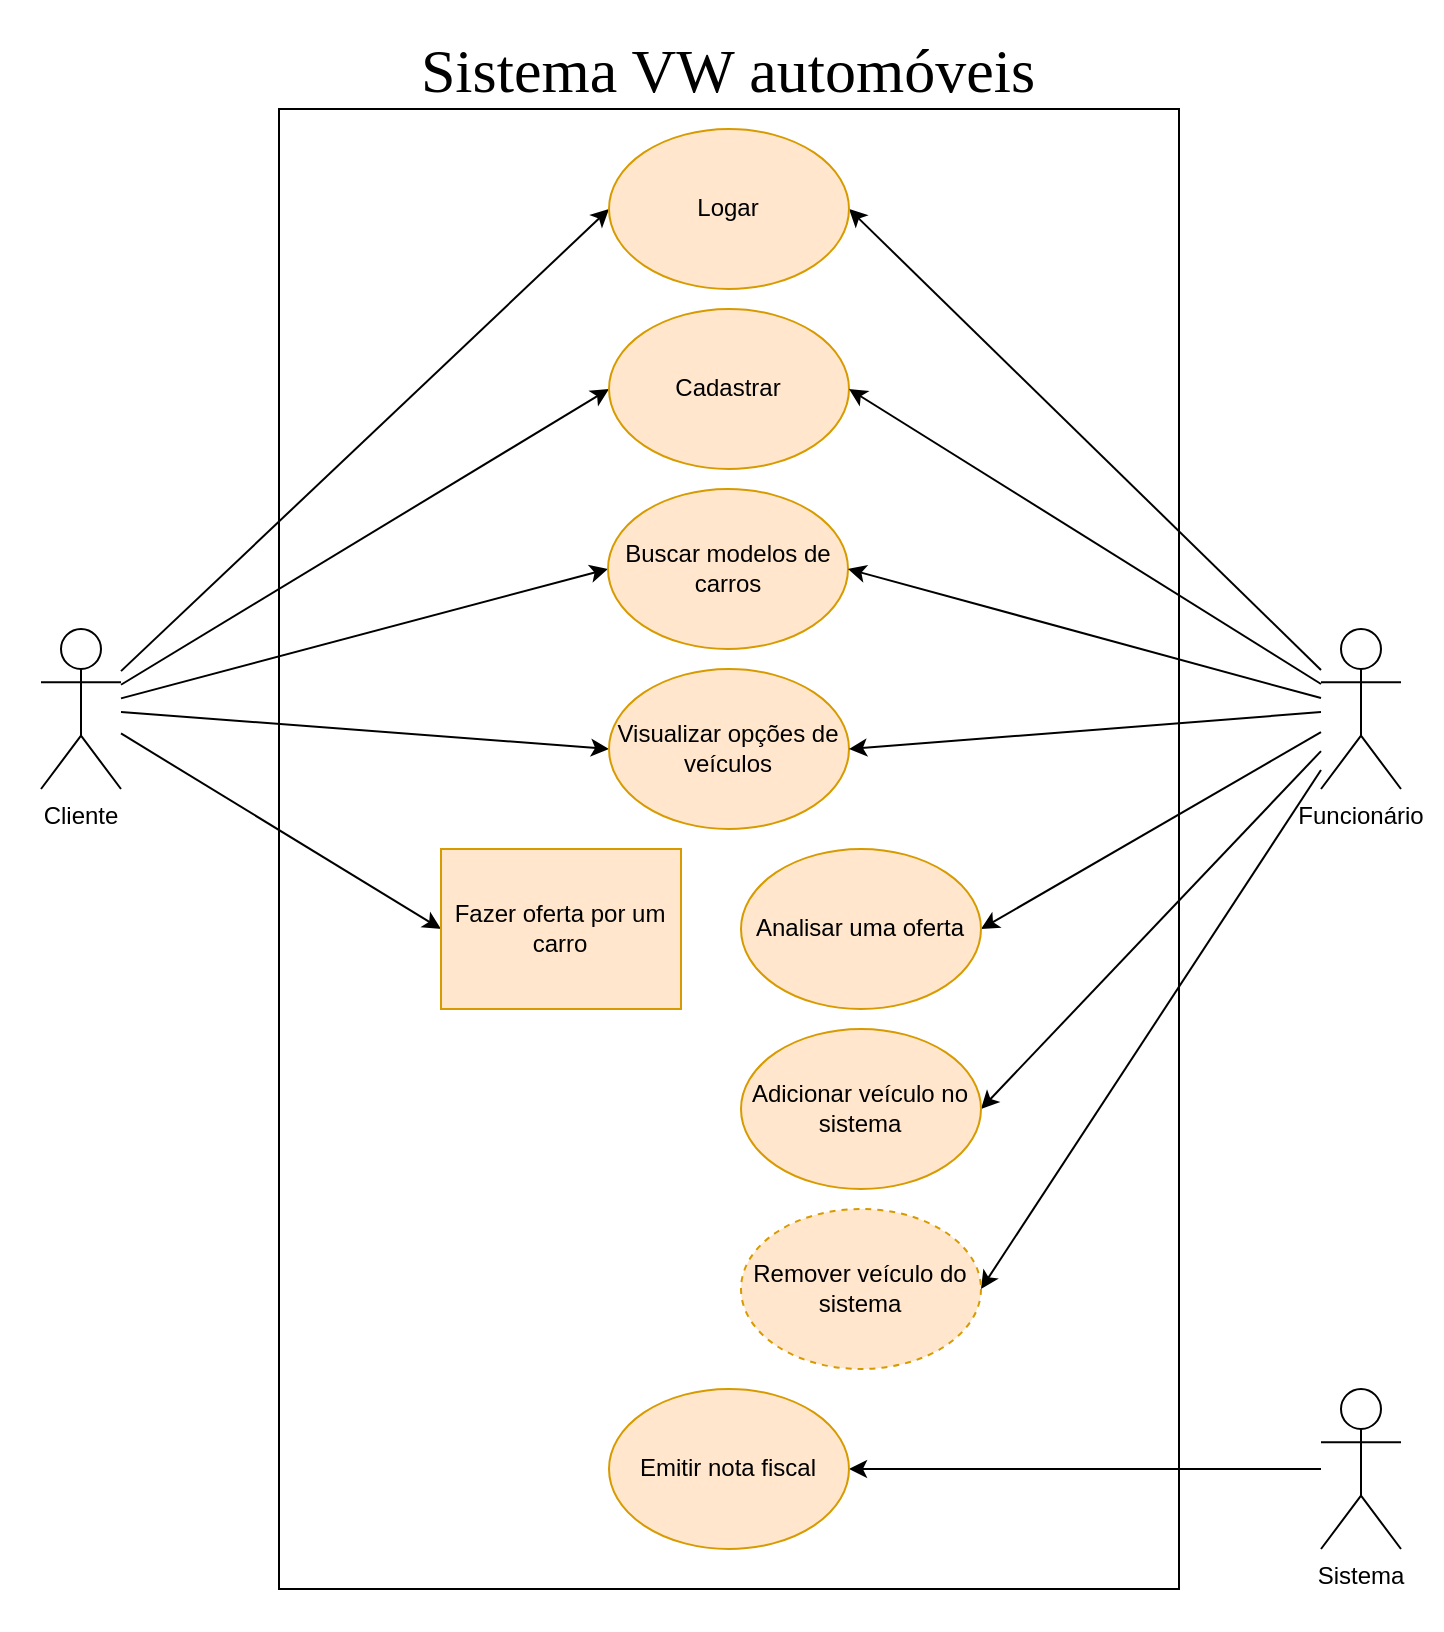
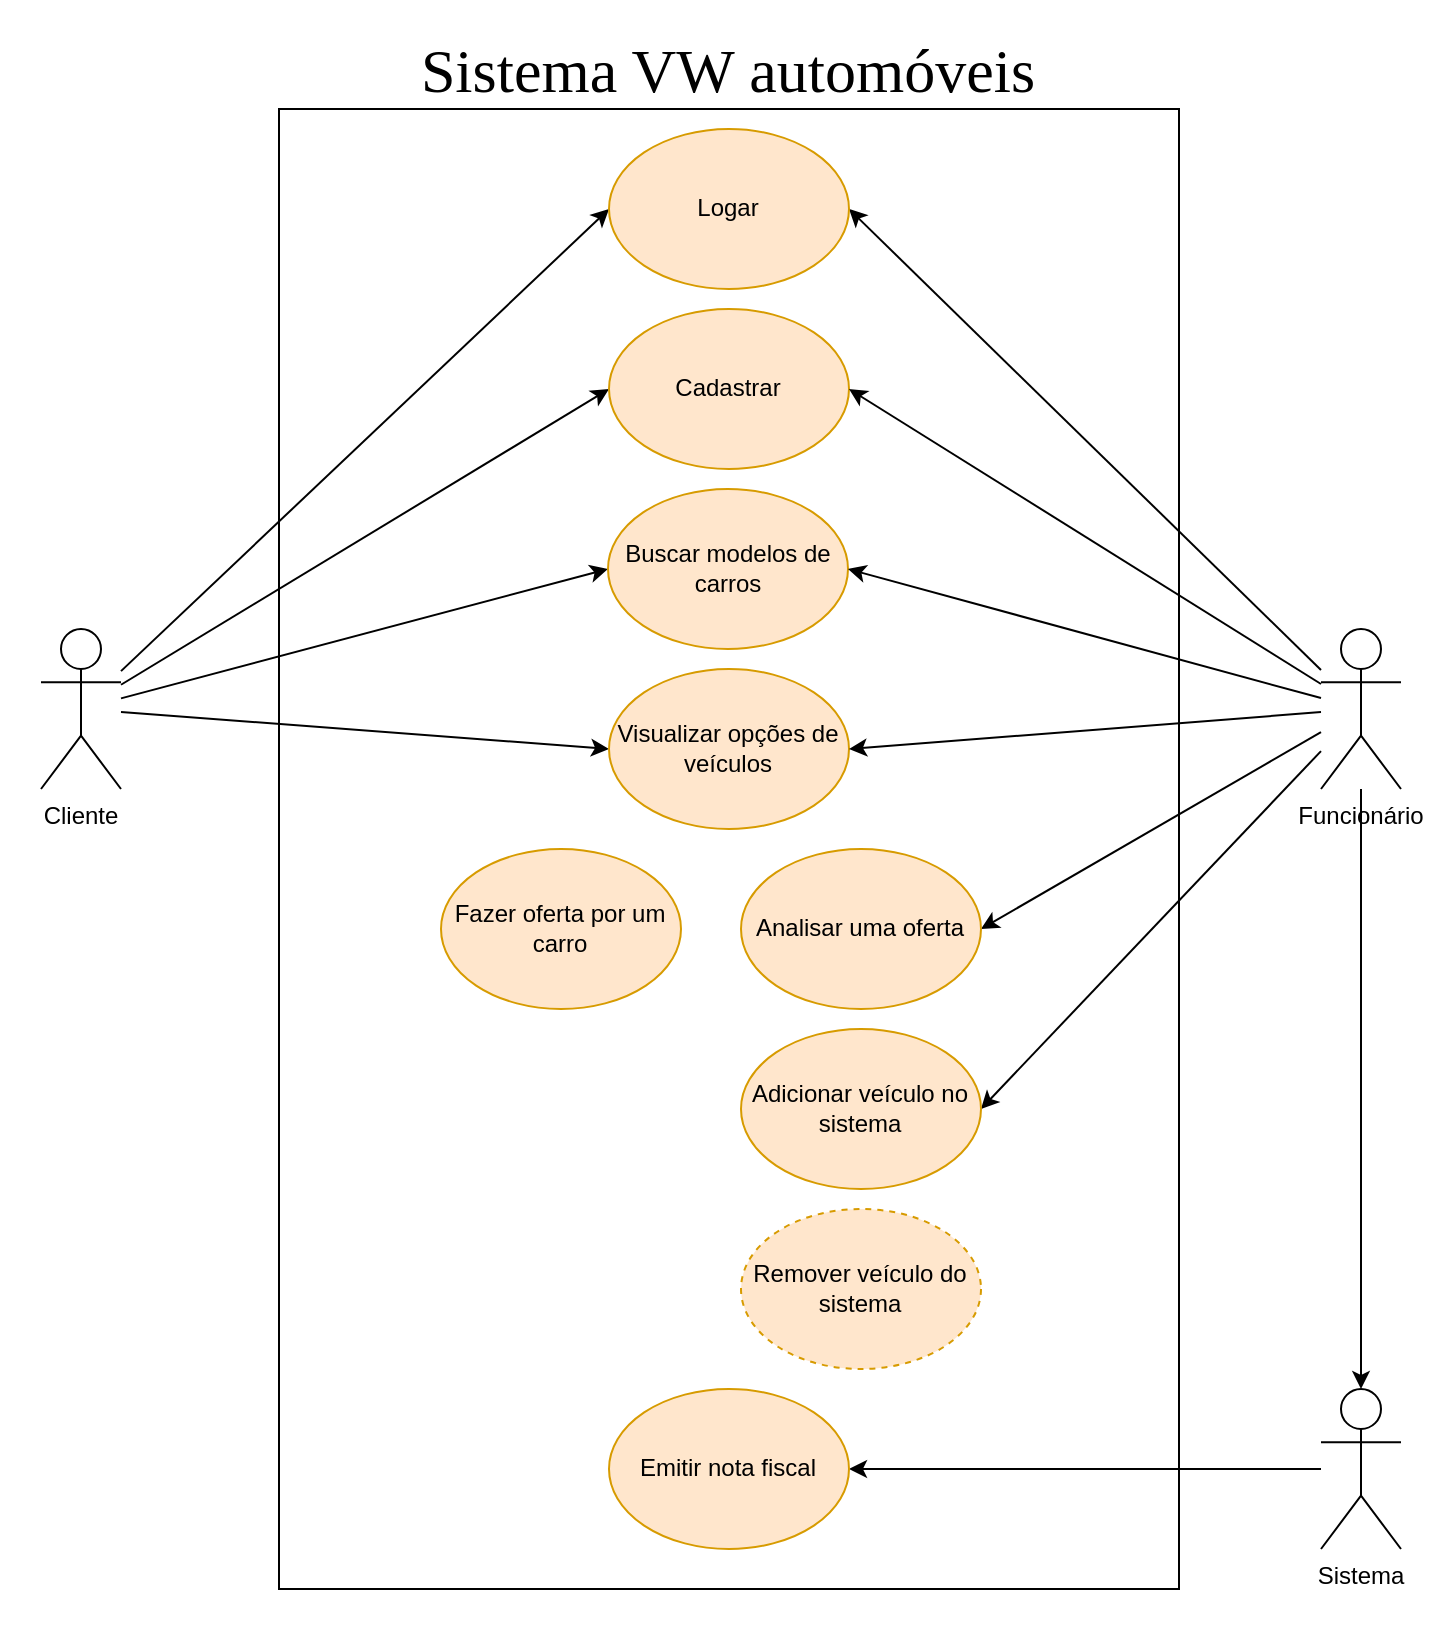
(276, 828) -> none
(561, 929) -> (561, 929)
(1155, 1024) -> (1361, 1082)
